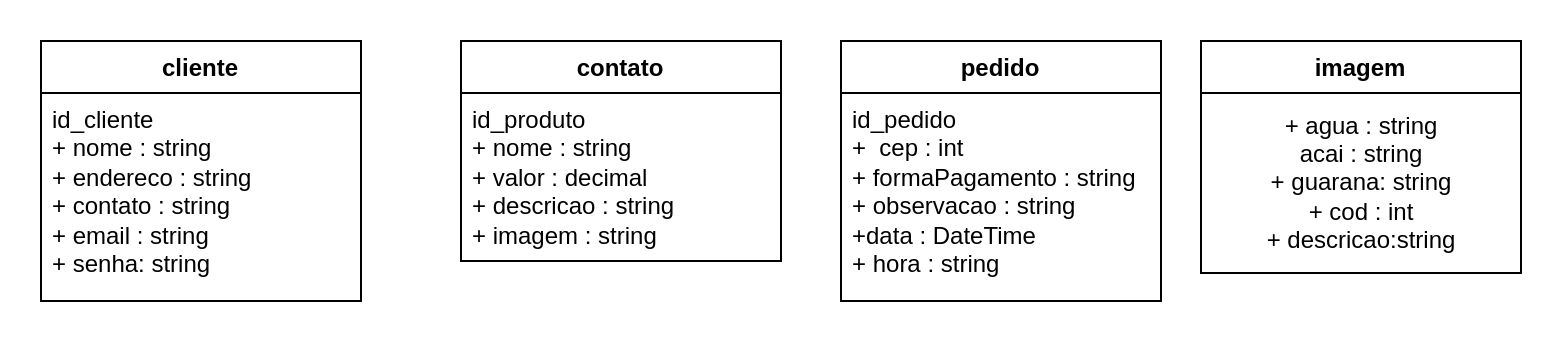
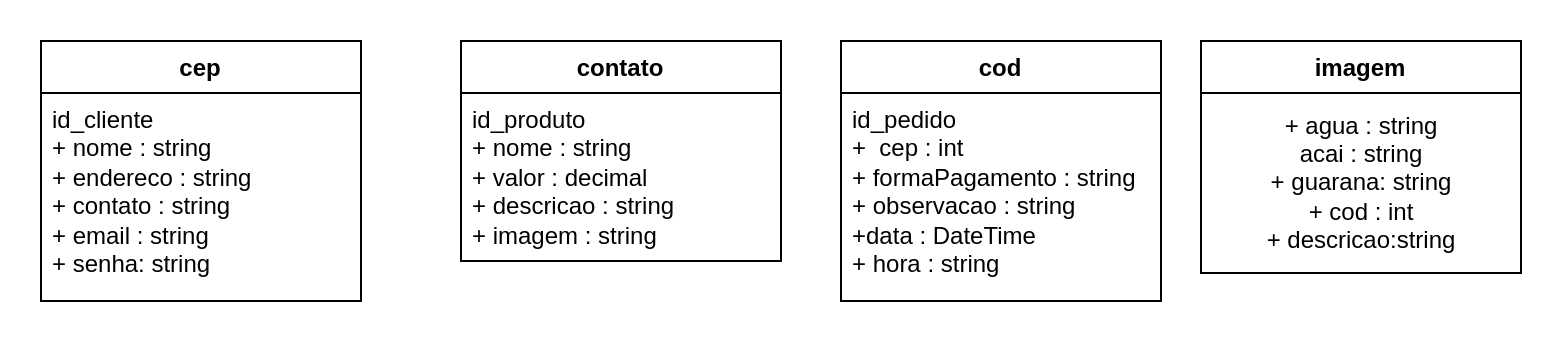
(201, 69) -> (201, 69)
(1001, 69) -> (1001, 69)
